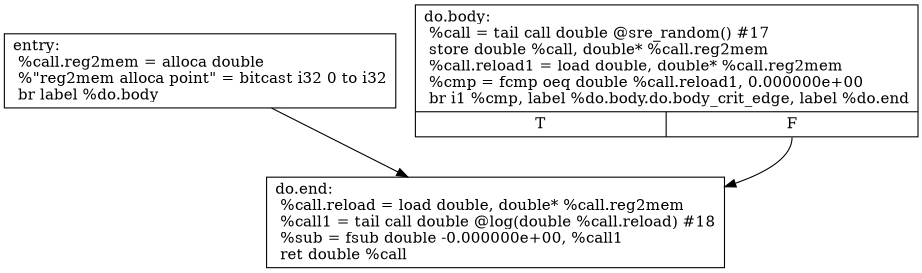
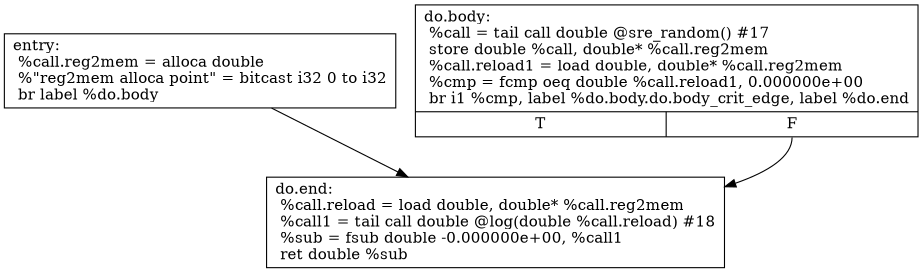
(341, 255) -> (342, 255)
